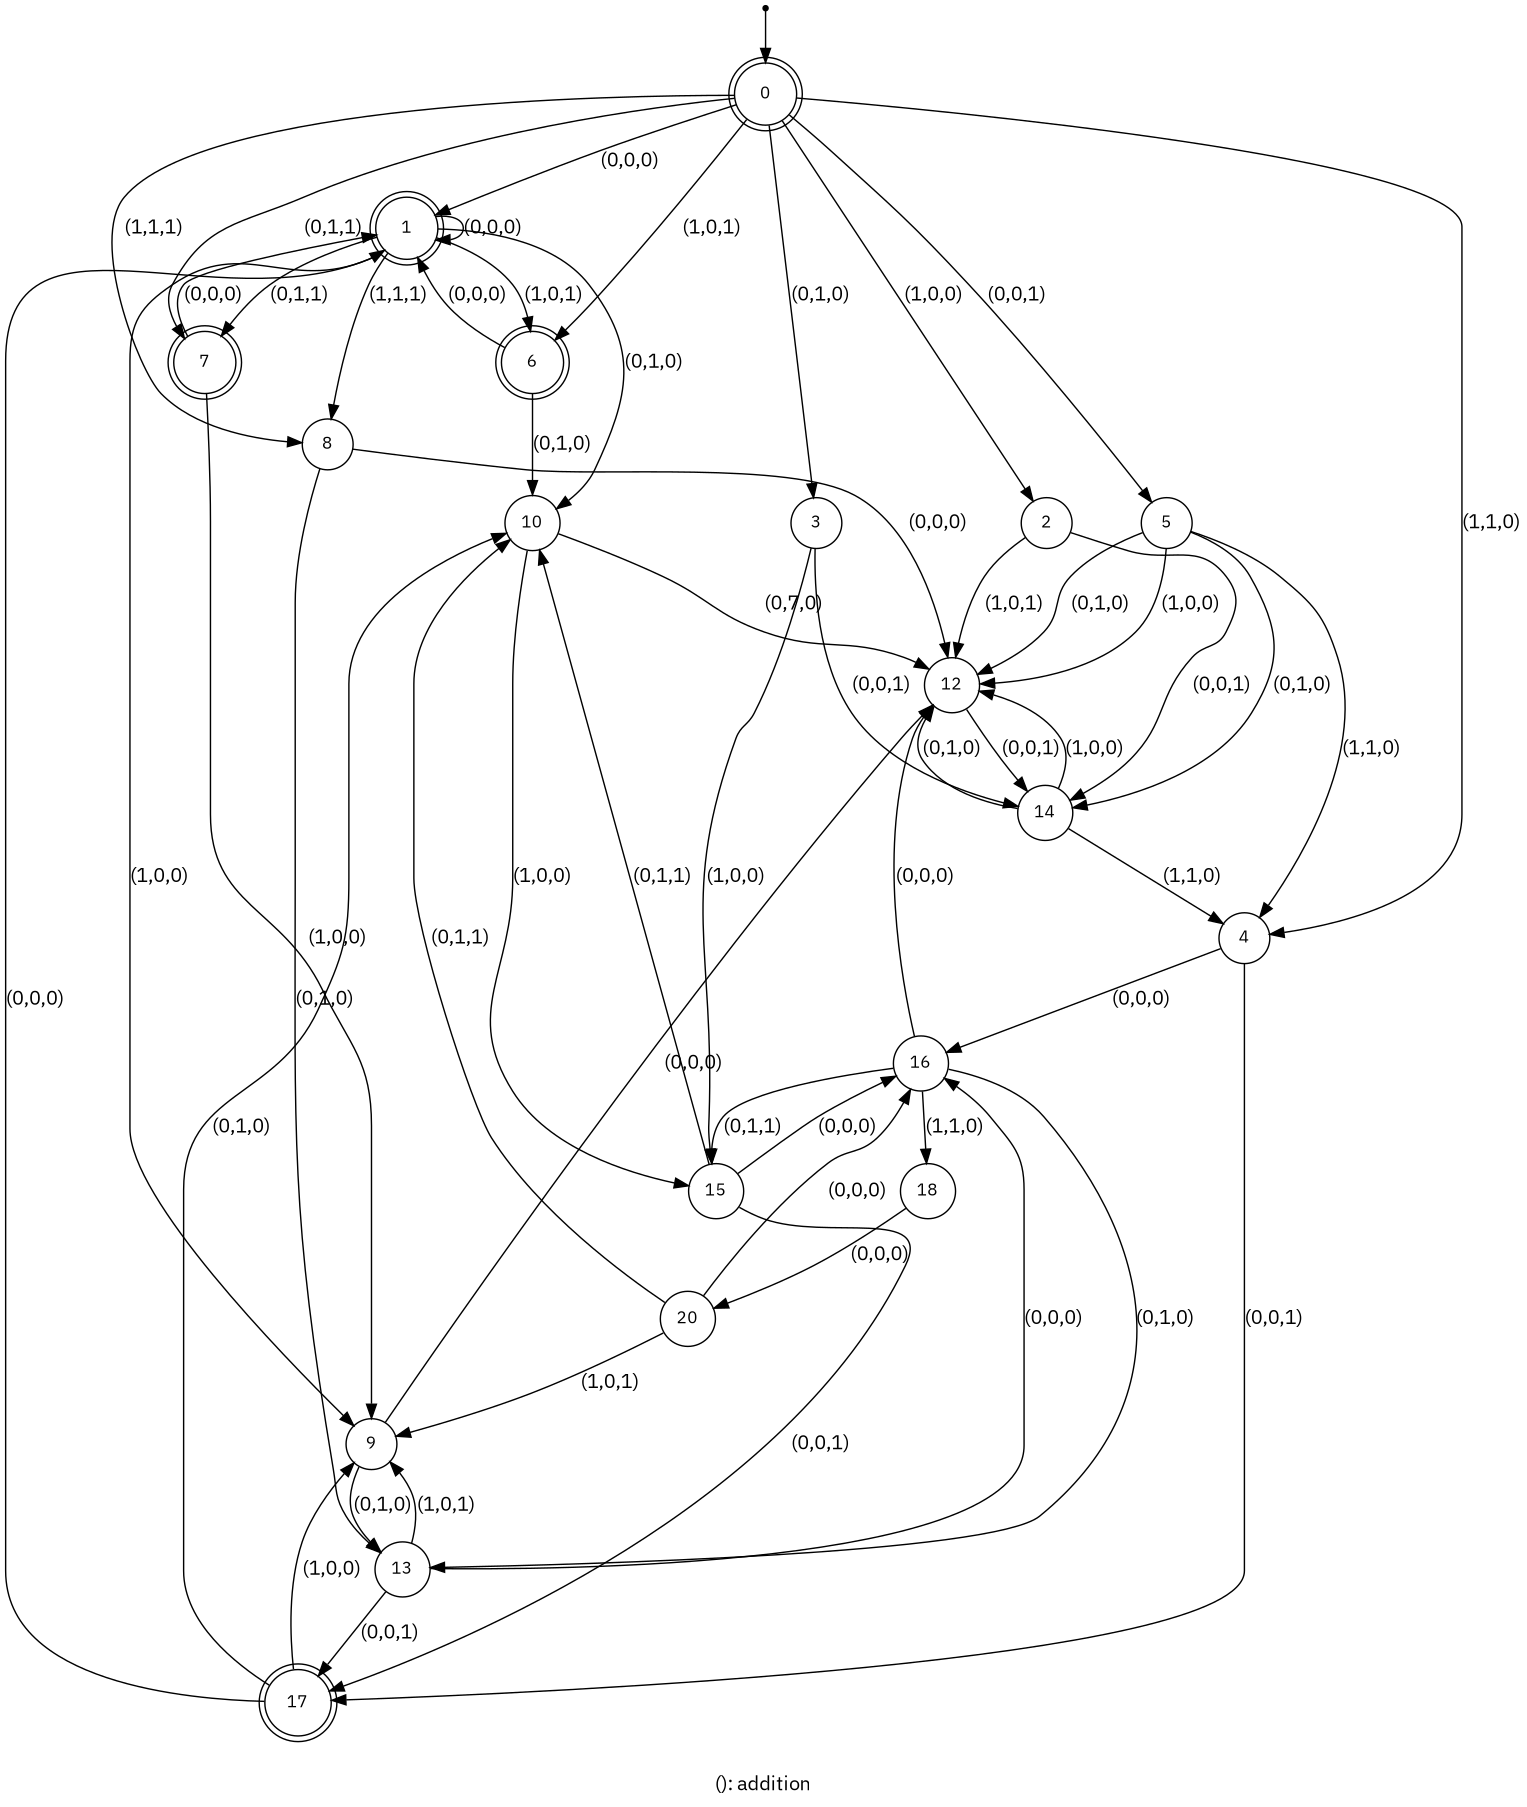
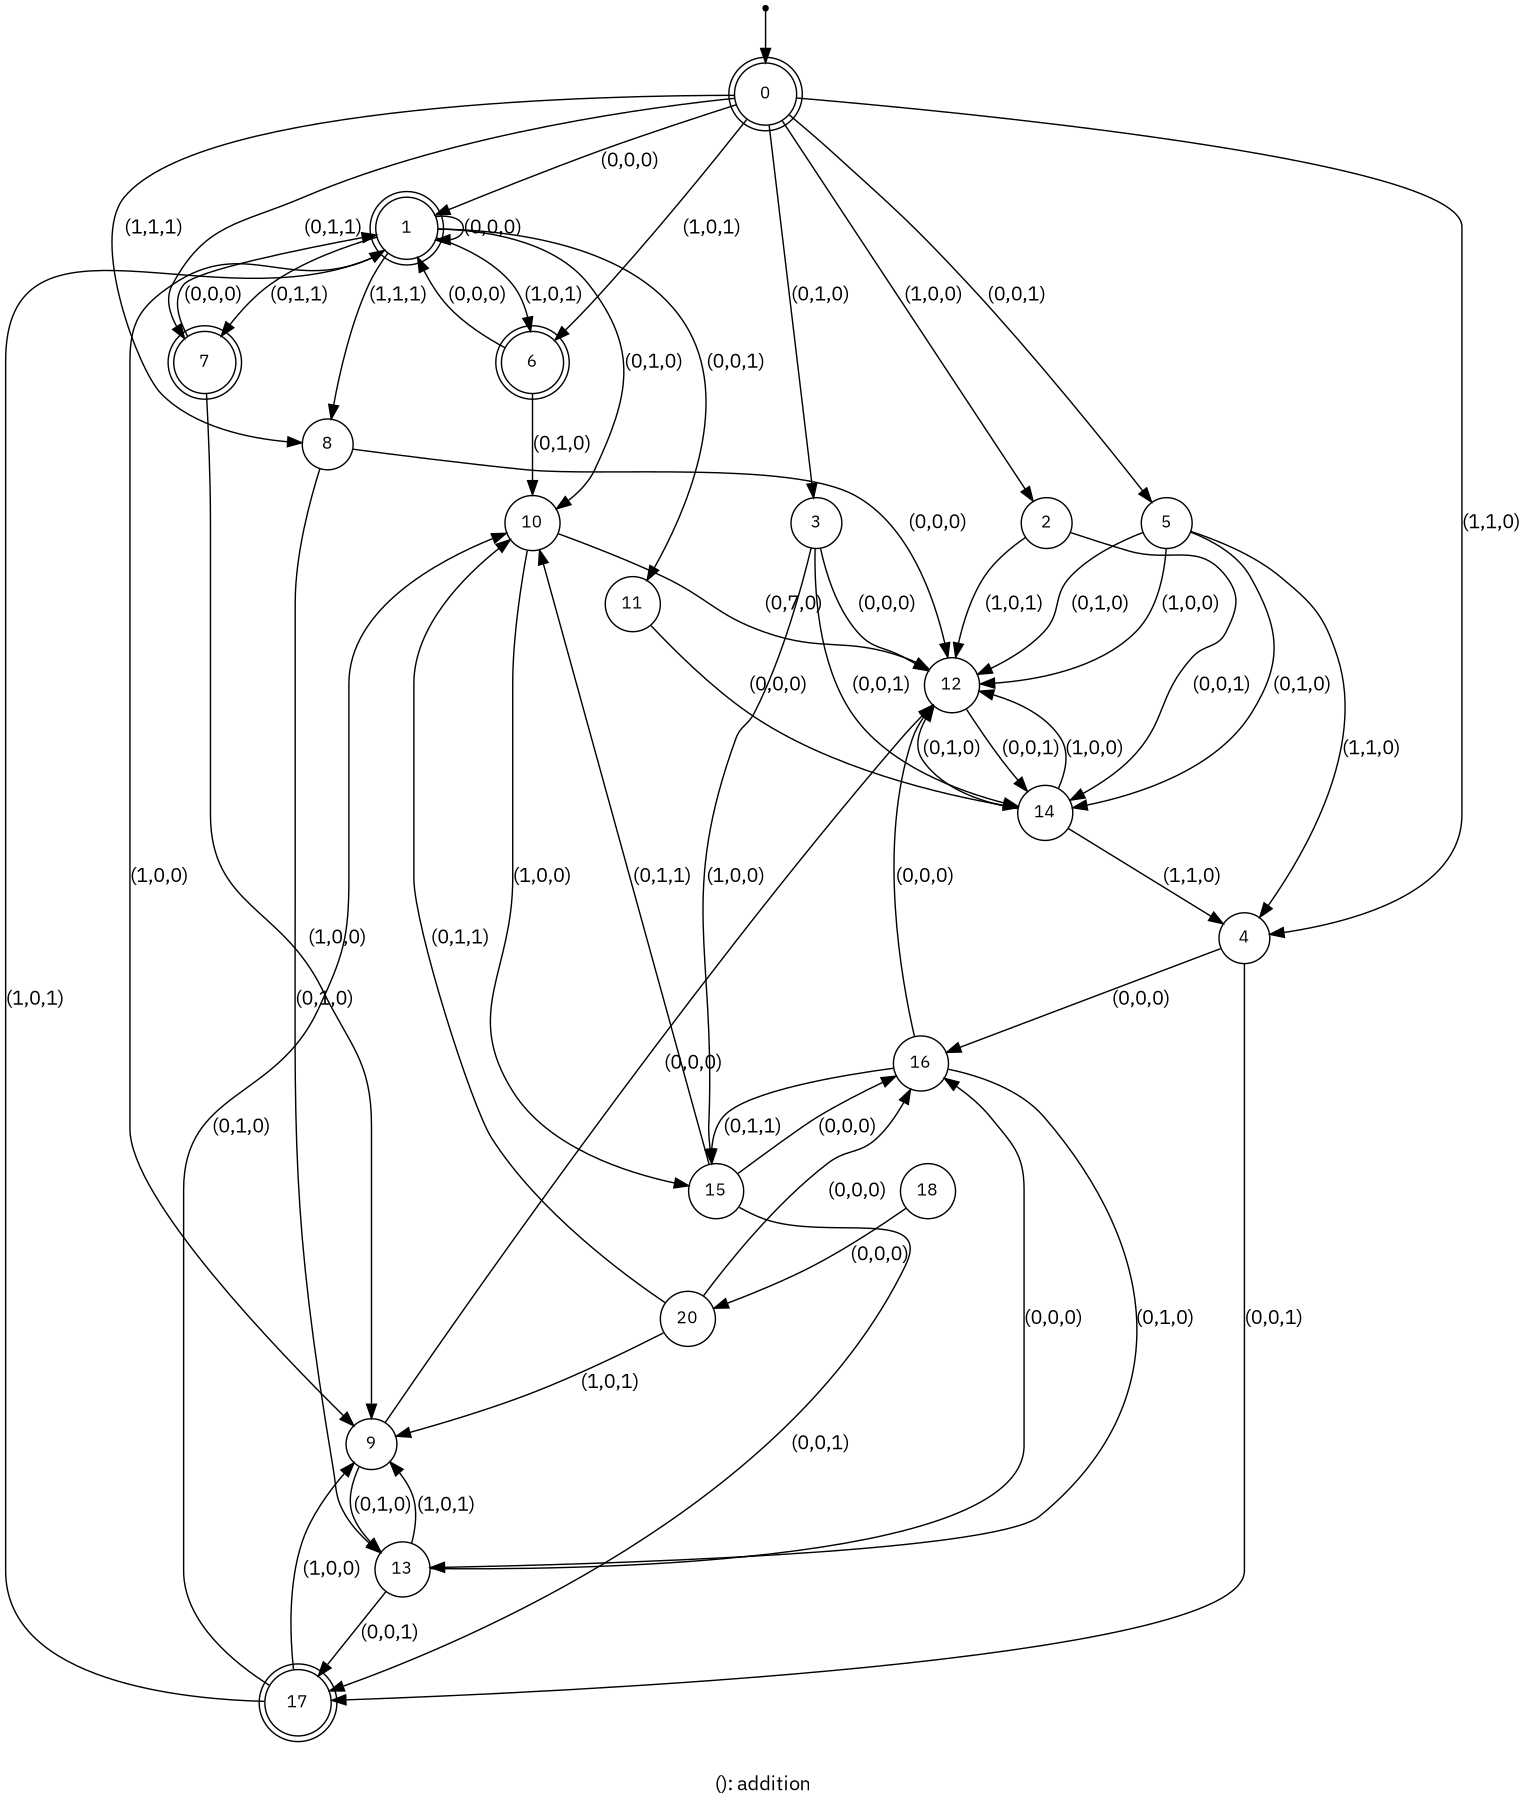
none -> (633, 604)
none -> (850, 622)
(35, 1000) -> (35, 1000)
(924, 1120) -> none
